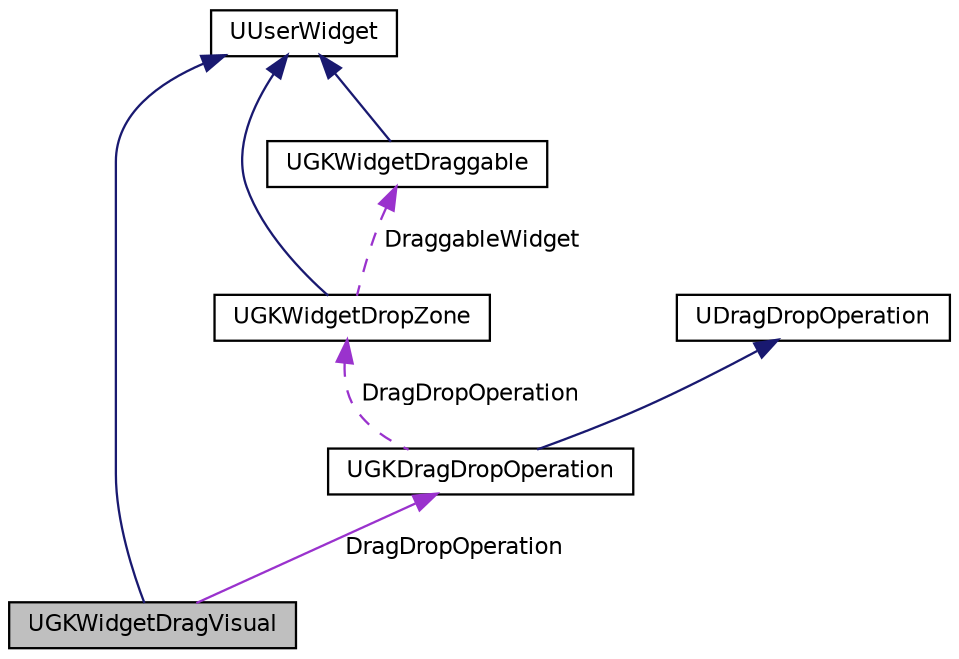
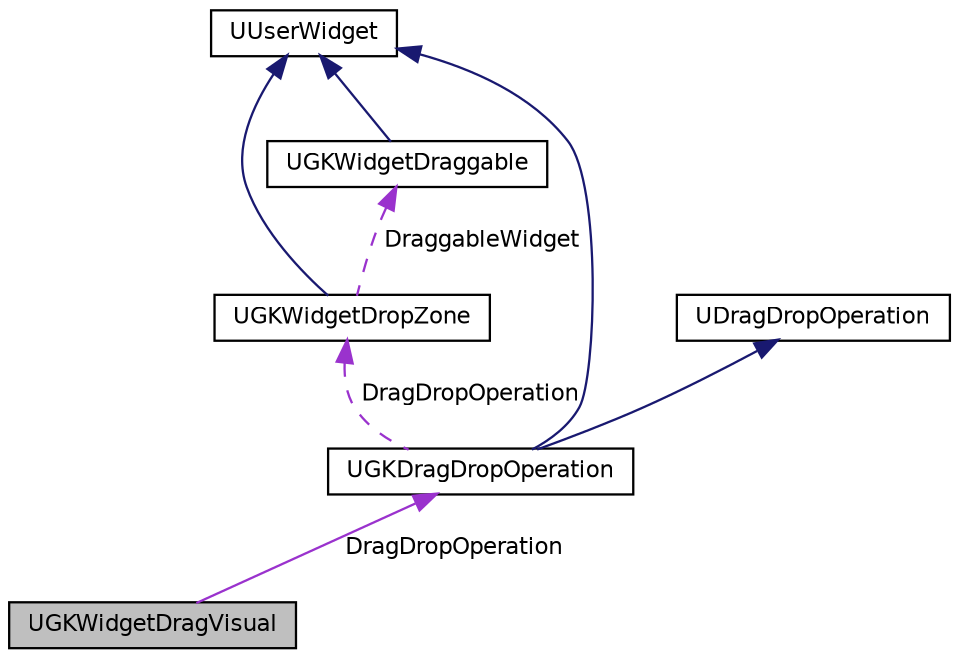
(116, 315) -> (589, 218)
